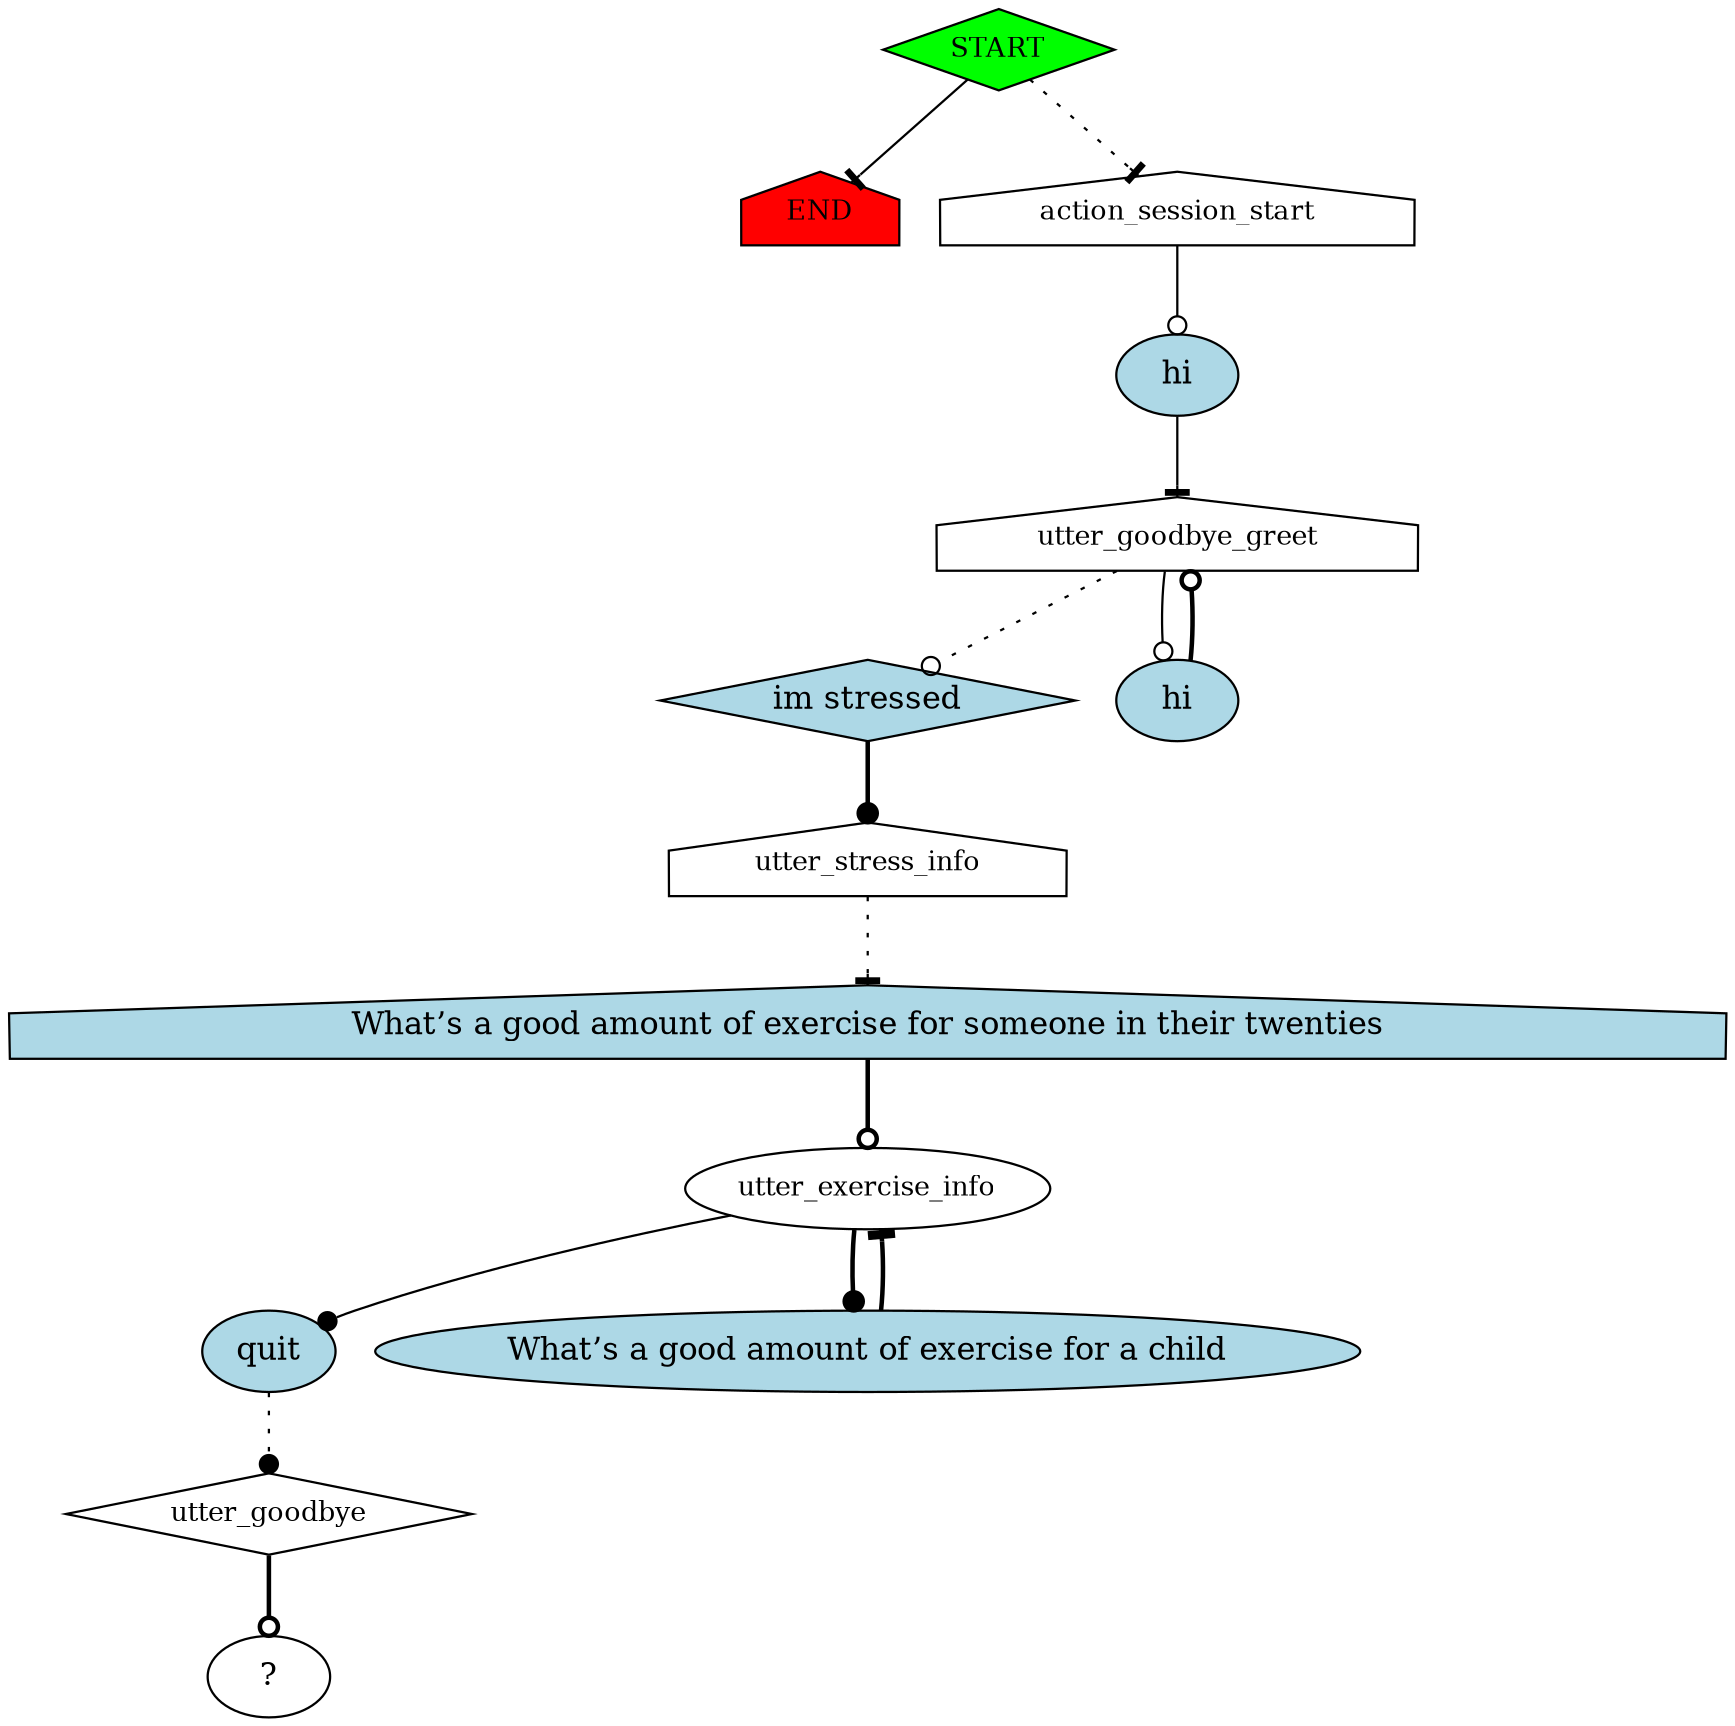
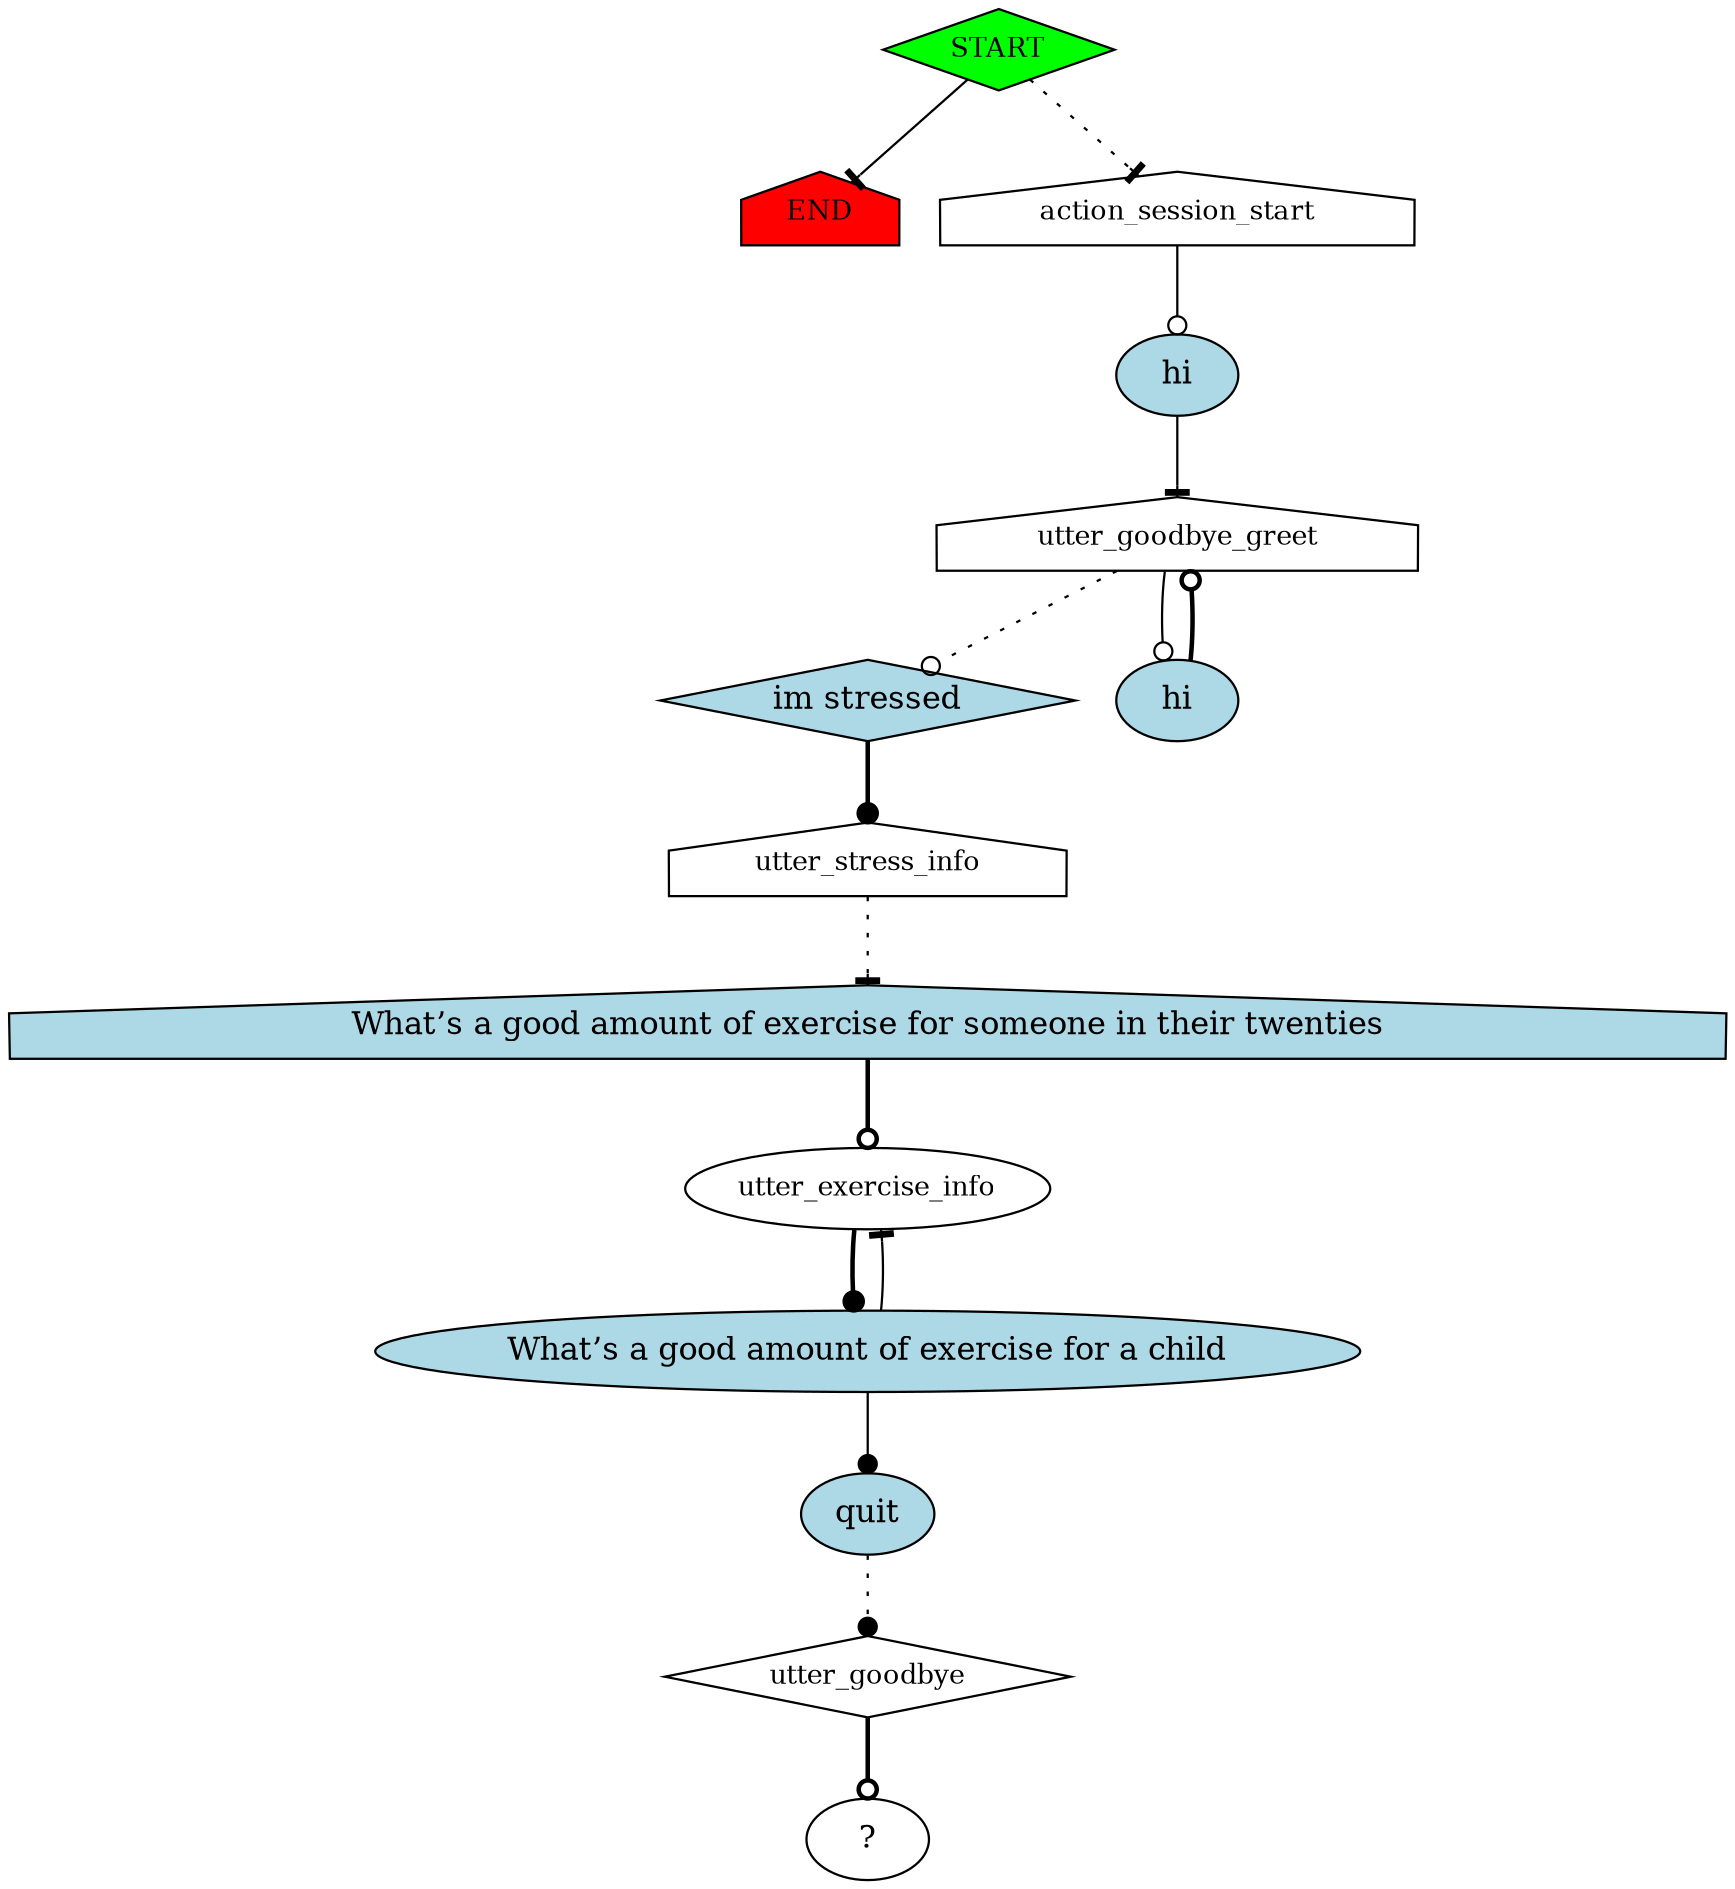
(532, 1260) -> (868, 1424)
(883, 1276) -> (883, 1276)
